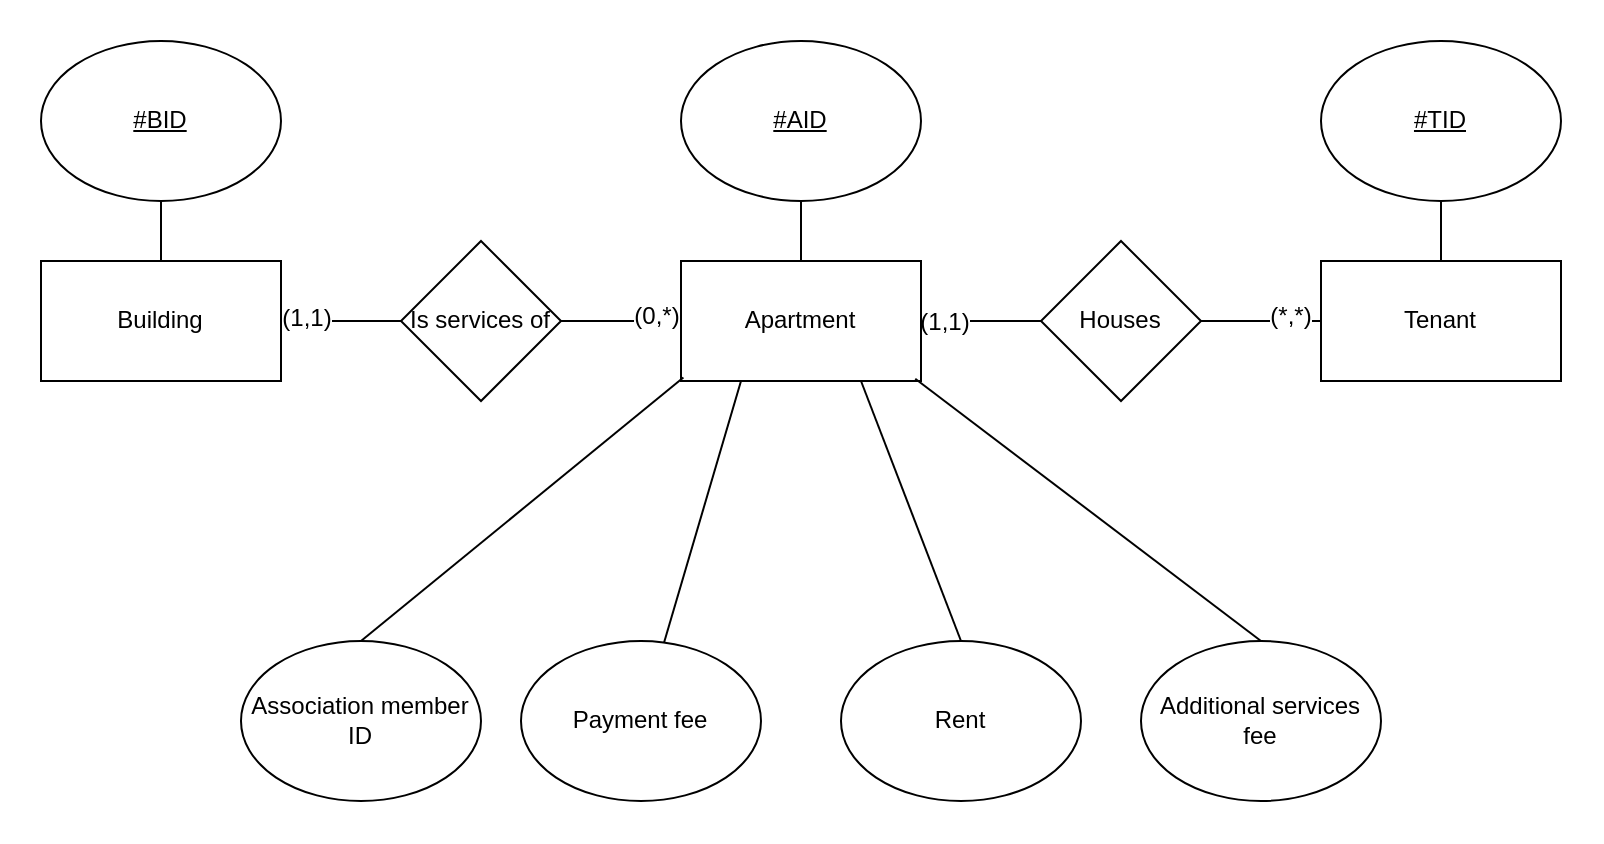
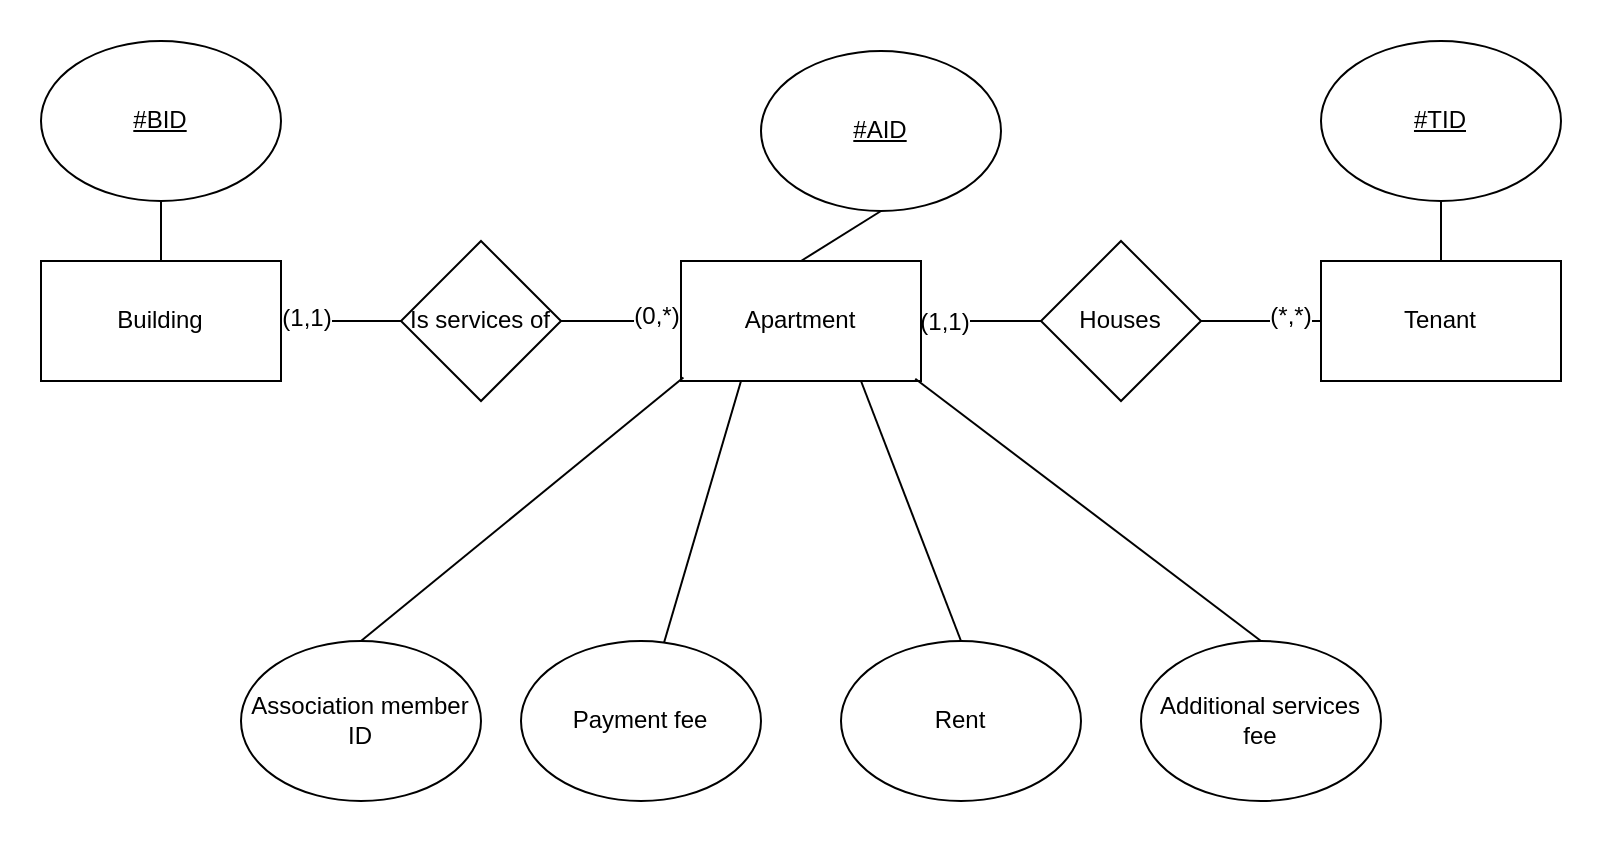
(801, 121) -> (881, 131)
